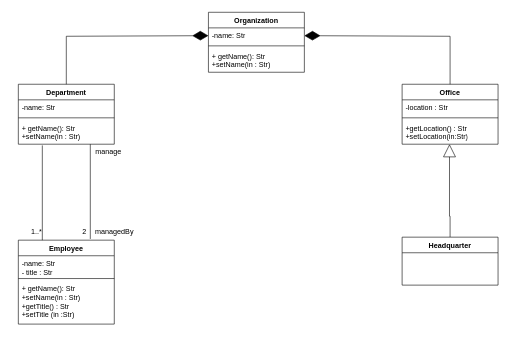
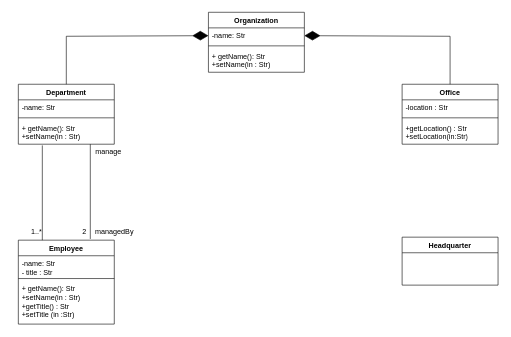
(450, 198) -> none
